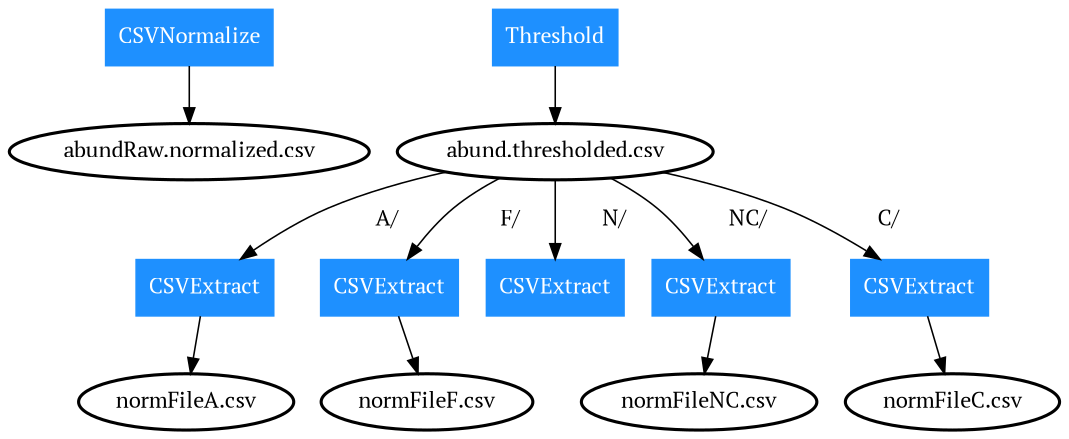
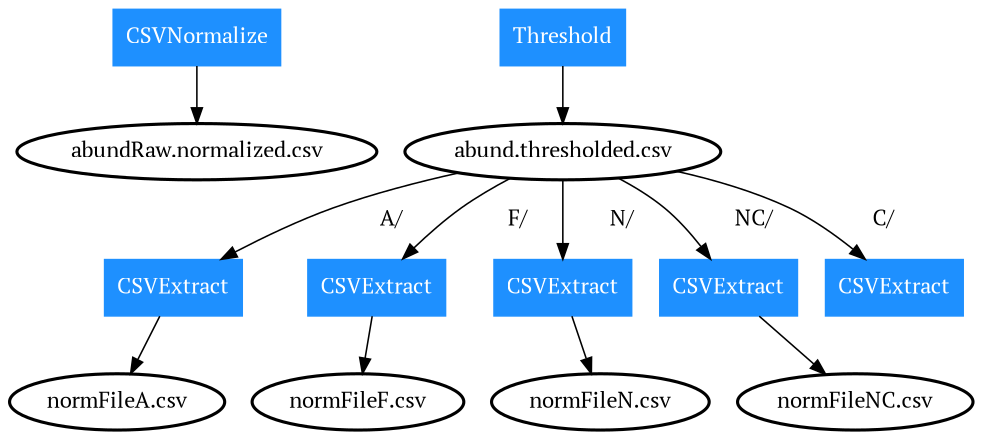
none -> (600, 402)
(952, 402) -> none
